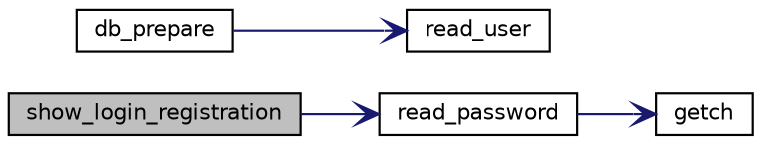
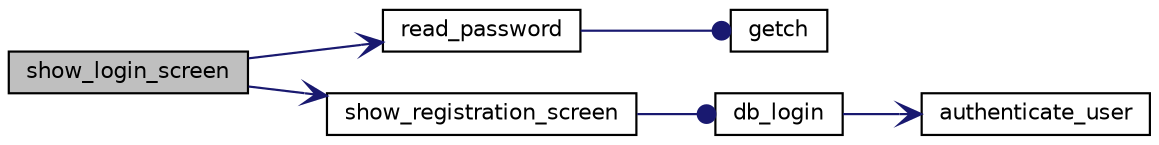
(155, 31) -> (779, 114)
(478, 31) -> (1036, 114)
(155, 114) -> (128, 72)
none -> (482, 114)
(605, 114) -> (646, 31)
